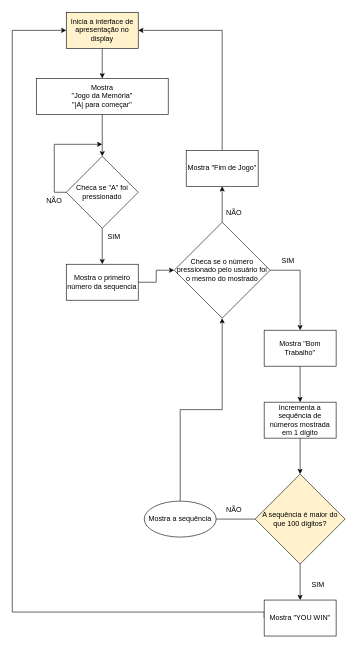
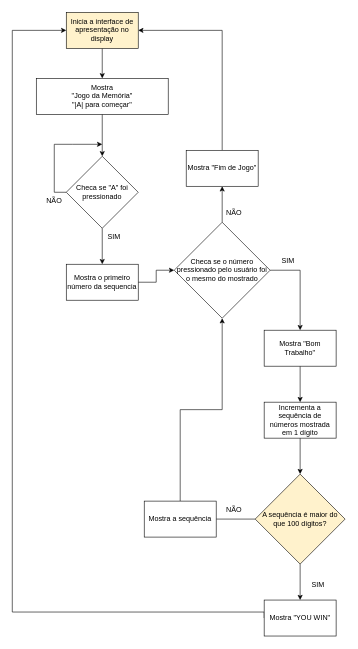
(180, 519) -> (180, 519)
